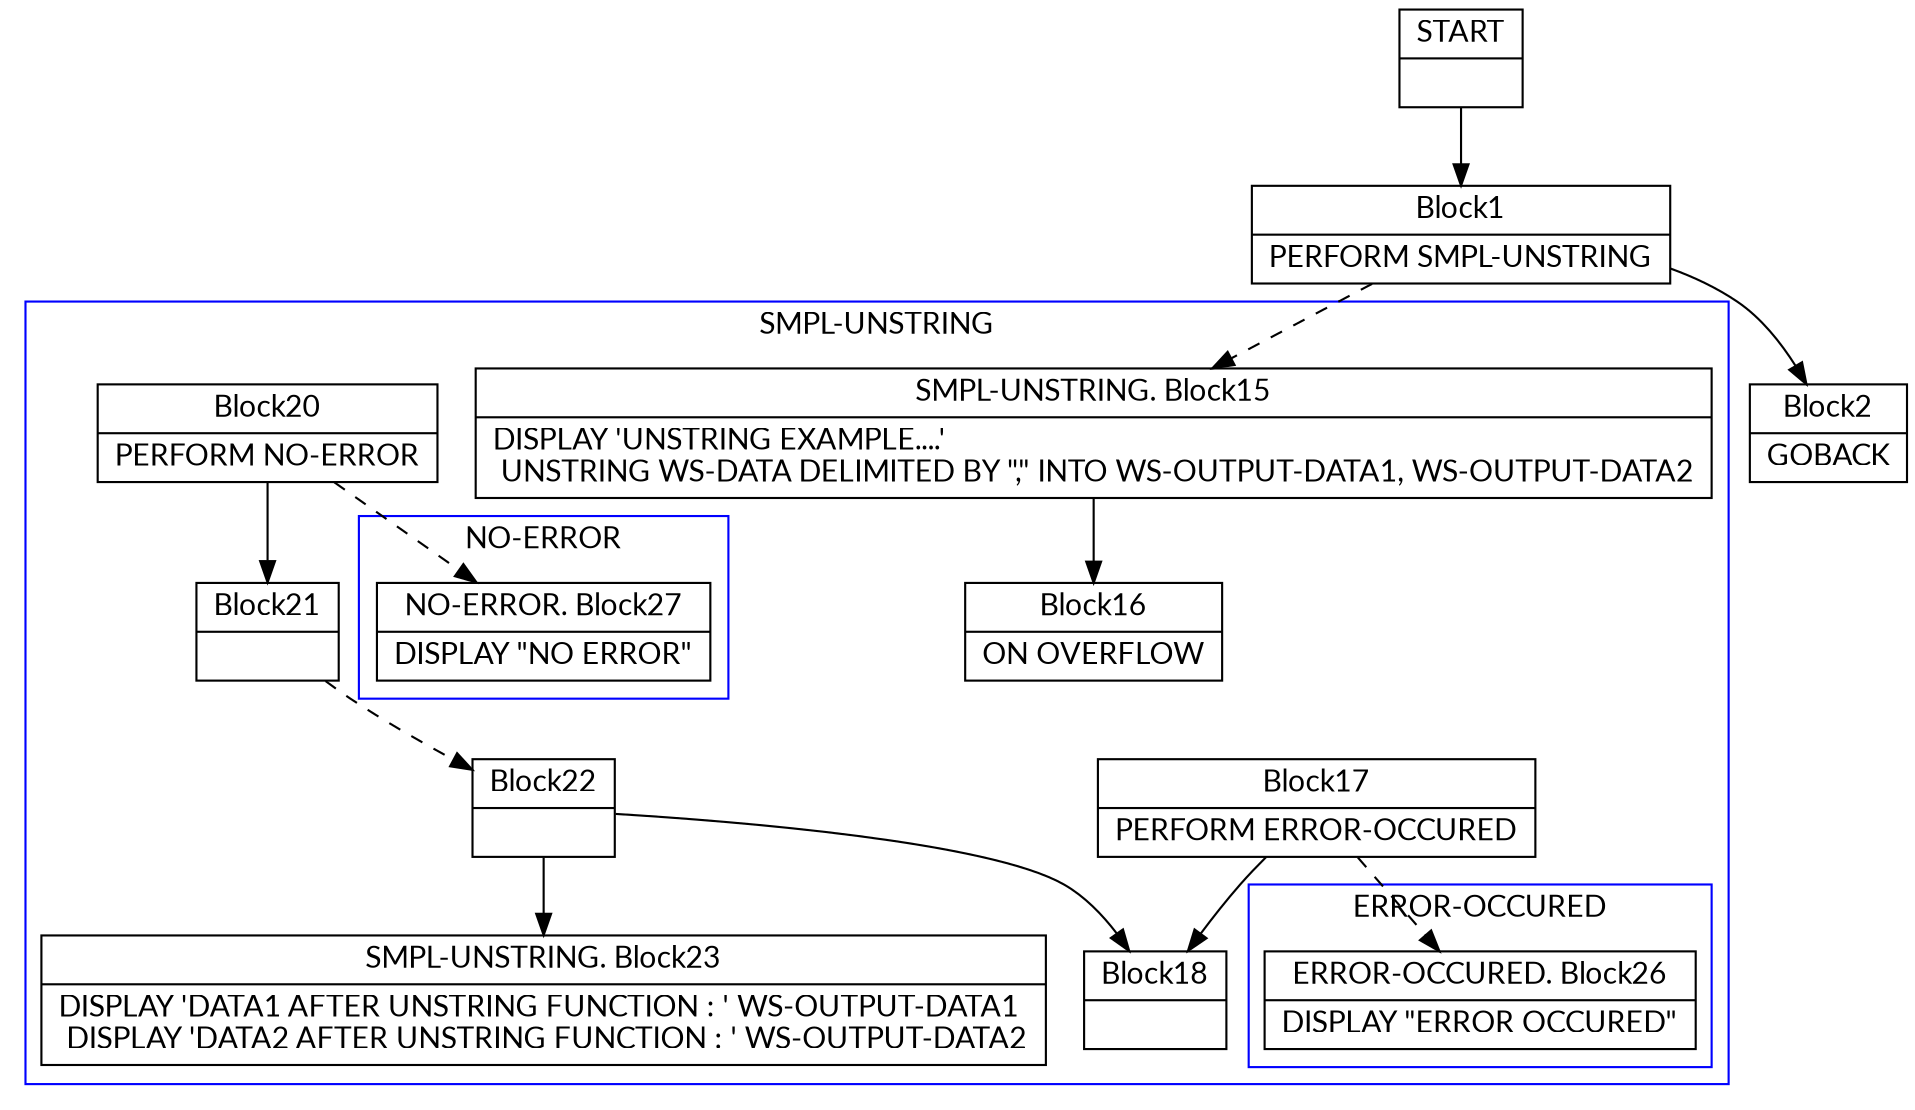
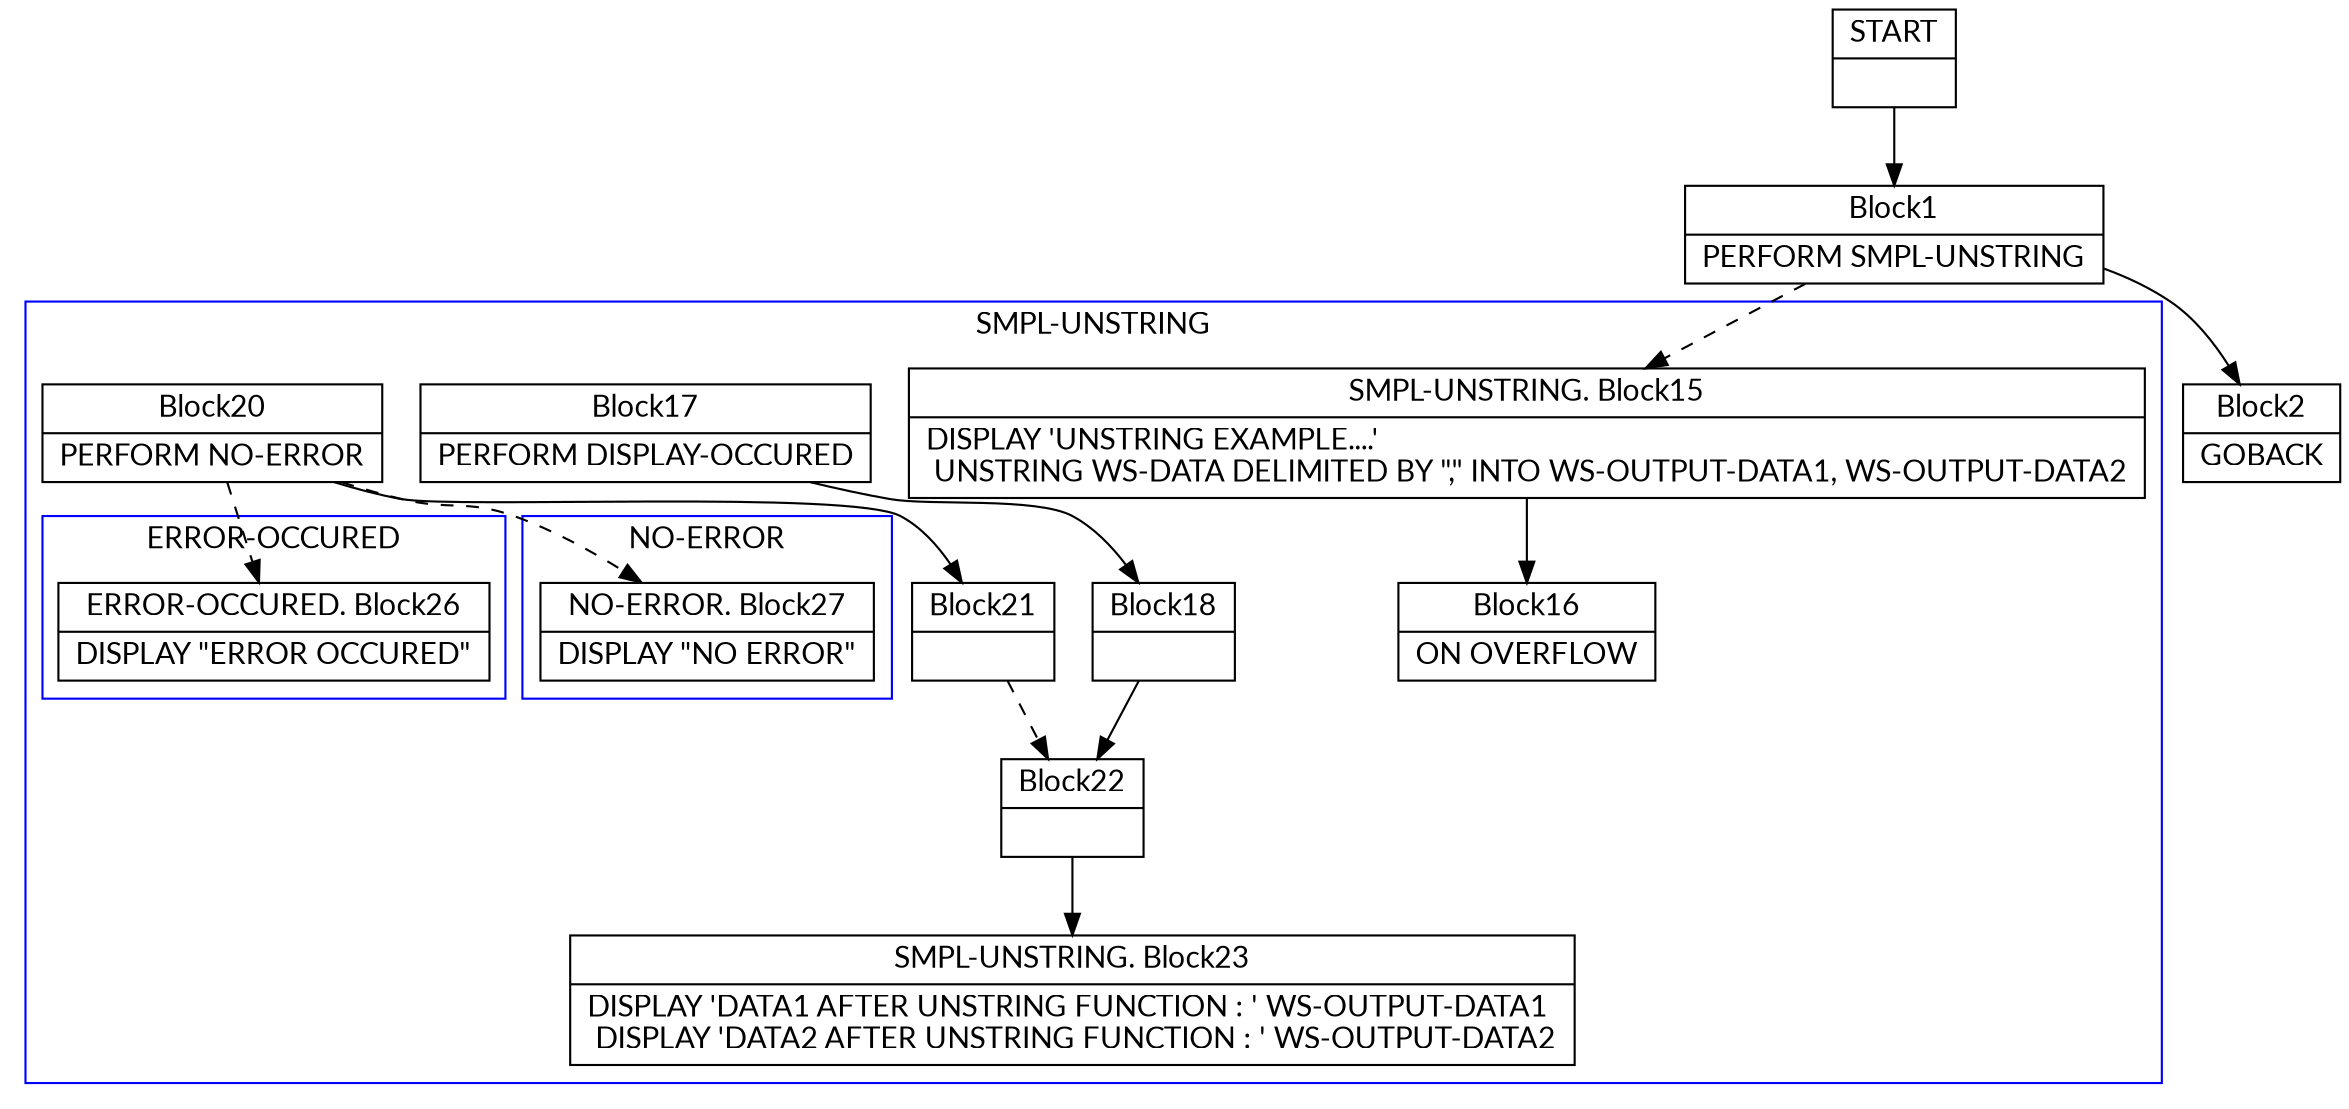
(1317, 831) -> (646, 457)
(878, 839) -> (1123, 710)
(1393, 898) -> (242, 530)
